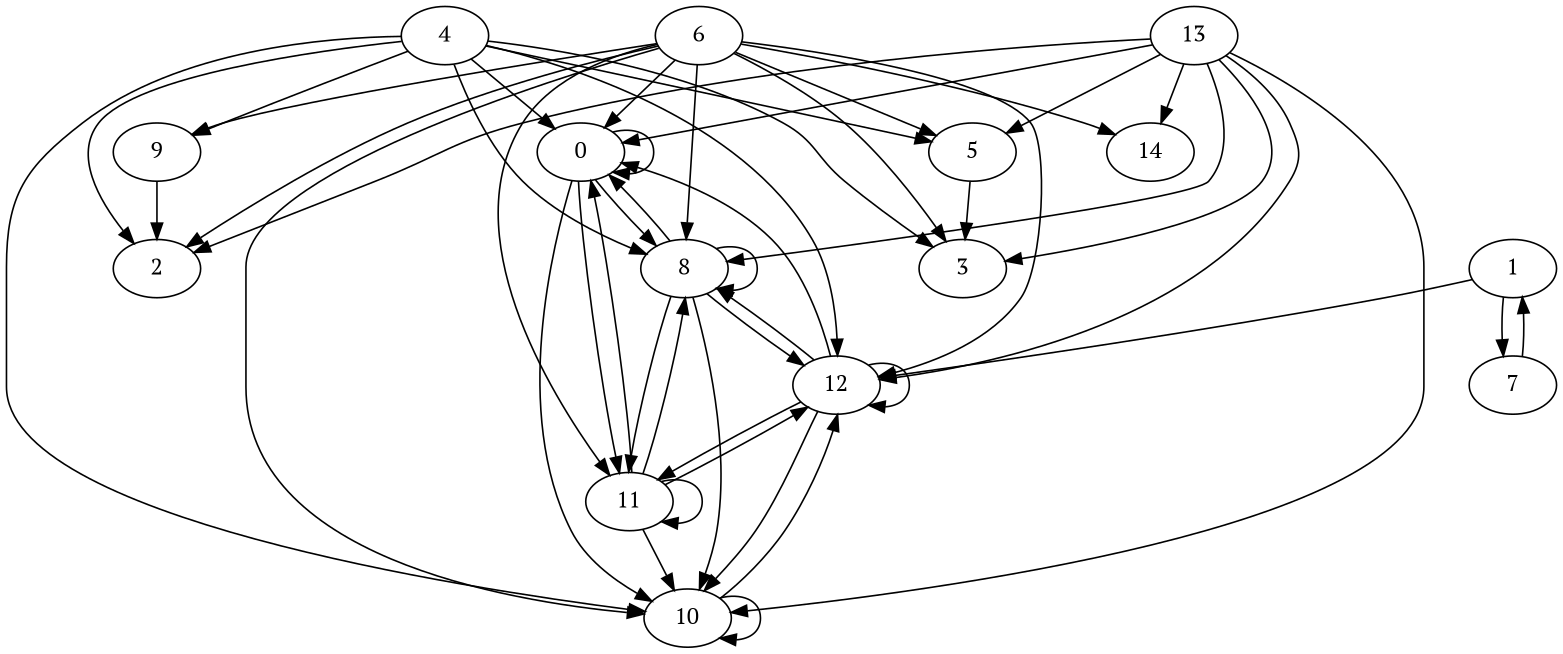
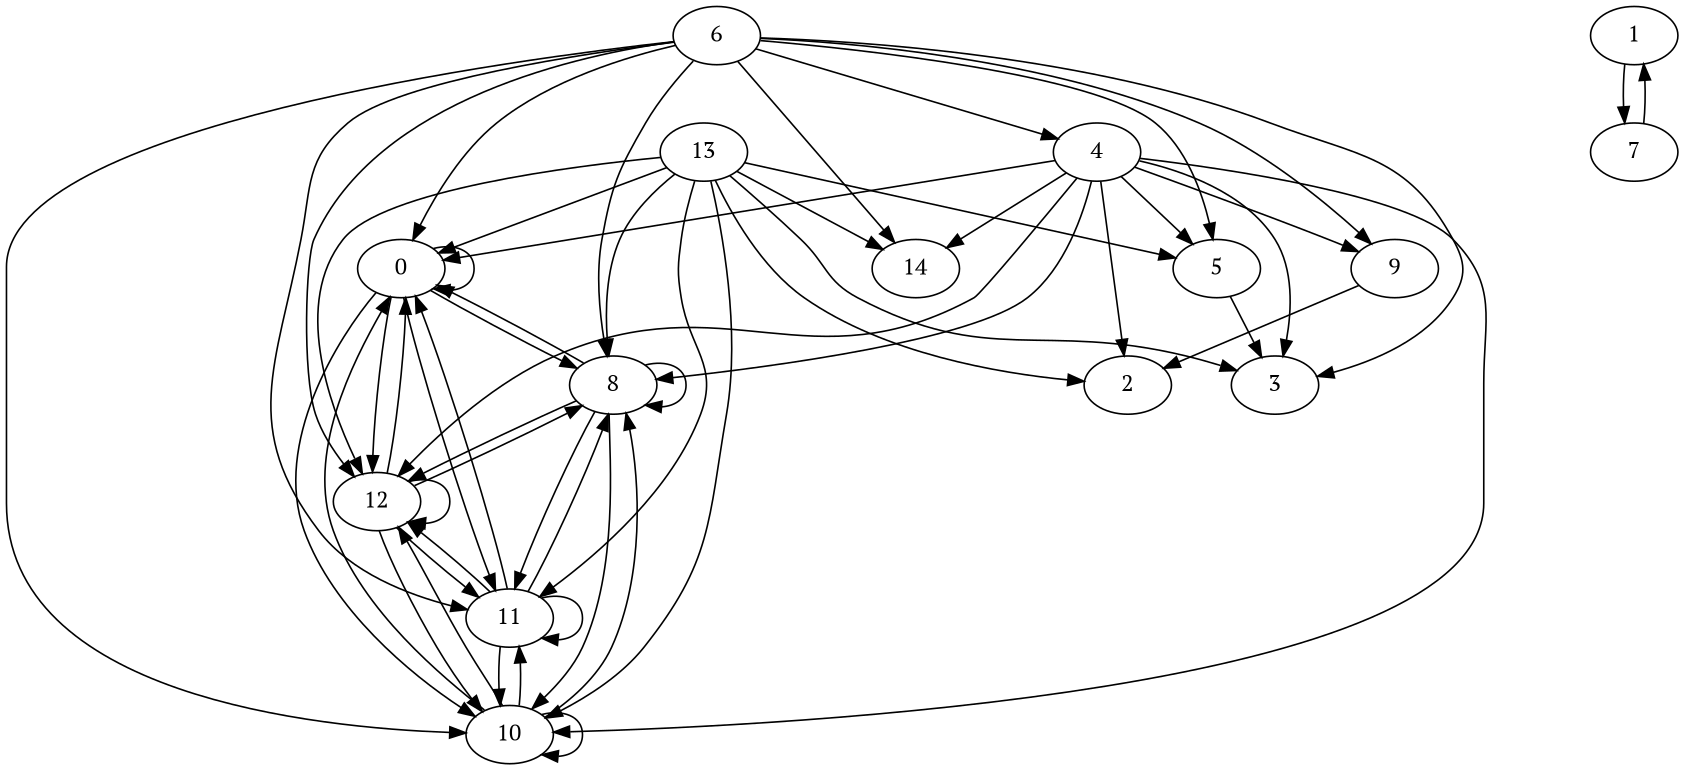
(419, 118) -> (899, 92)
none -> (1013, 206)
(1185, 332) -> (379, 376)
none -> (702, 410)
none -> (334, 533)
none -> (630, 588)
none -> (521, 684)
